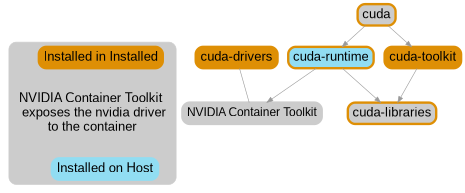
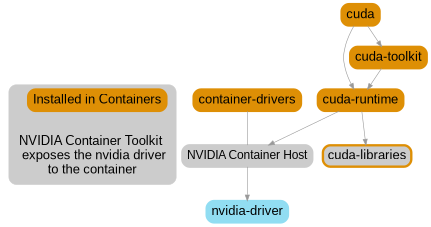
(377, 15) -> (361, 15)
(101, 58) -> (97, 100)
(237, 58) -> (247, 100)
(331, 58) -> (361, 100)
(409, 83) -> (376, 76)
(252, 113) -> (247, 156)
(105, 169) -> none
none -> (247, 212)
